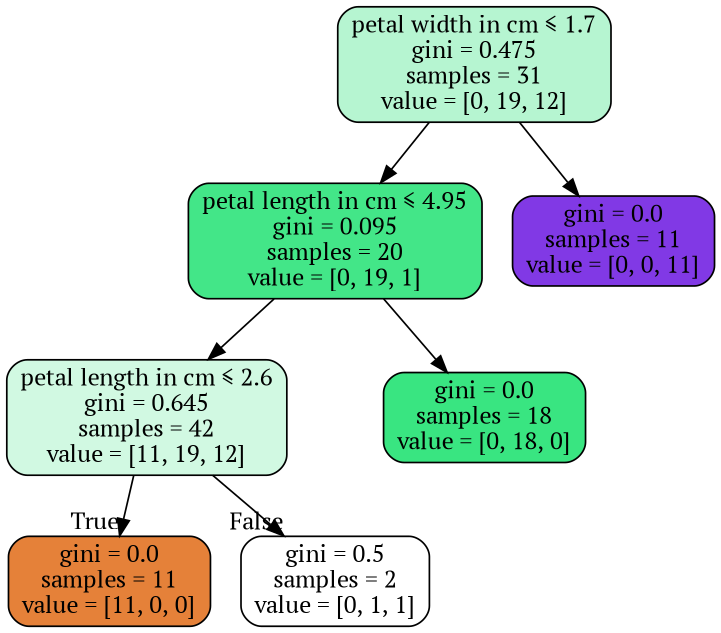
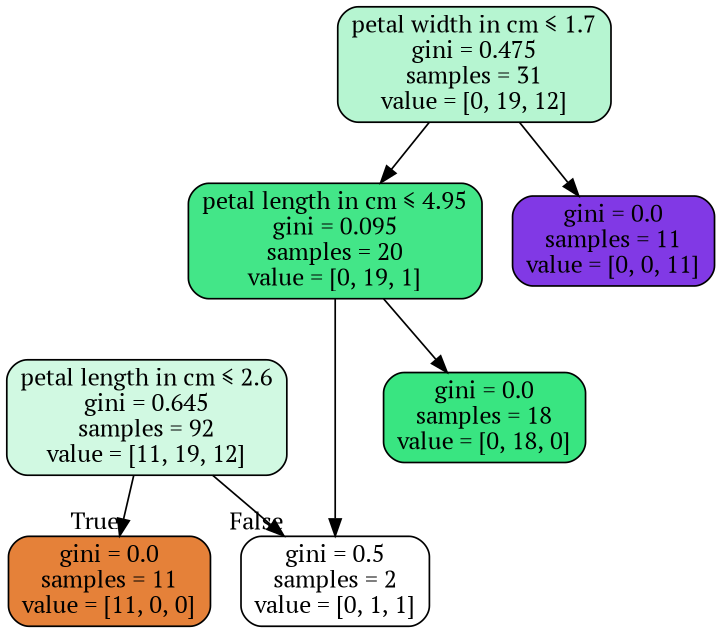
(247, 323) -> (335, 409)
(147, 429) -> (147, 429)
